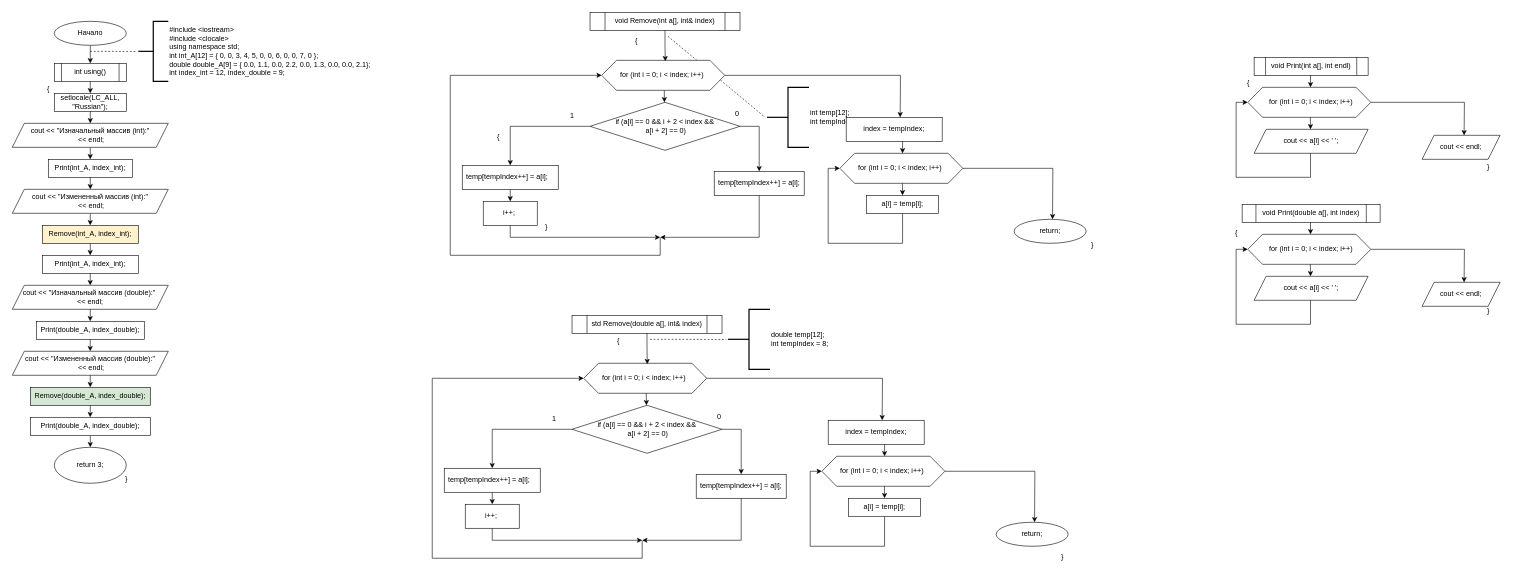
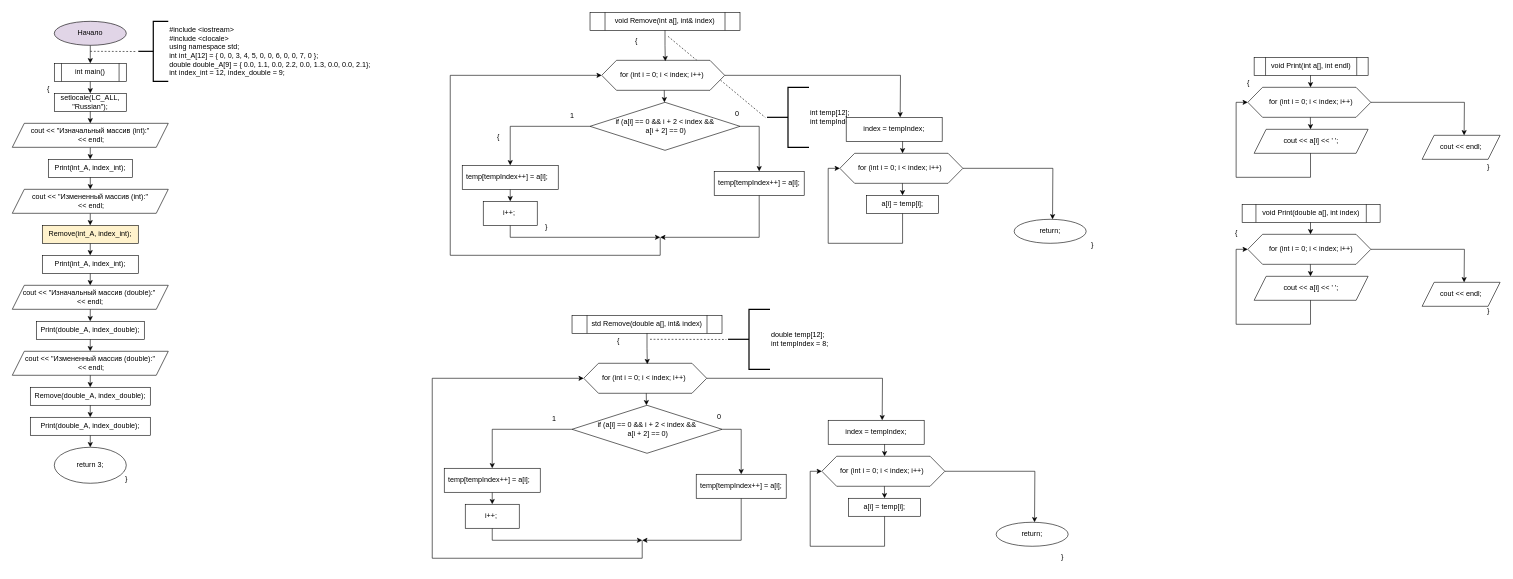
(90, 33) -> (90, 33)
(90, 72) -> (90, 72)
(90, 396) -> (90, 396)
